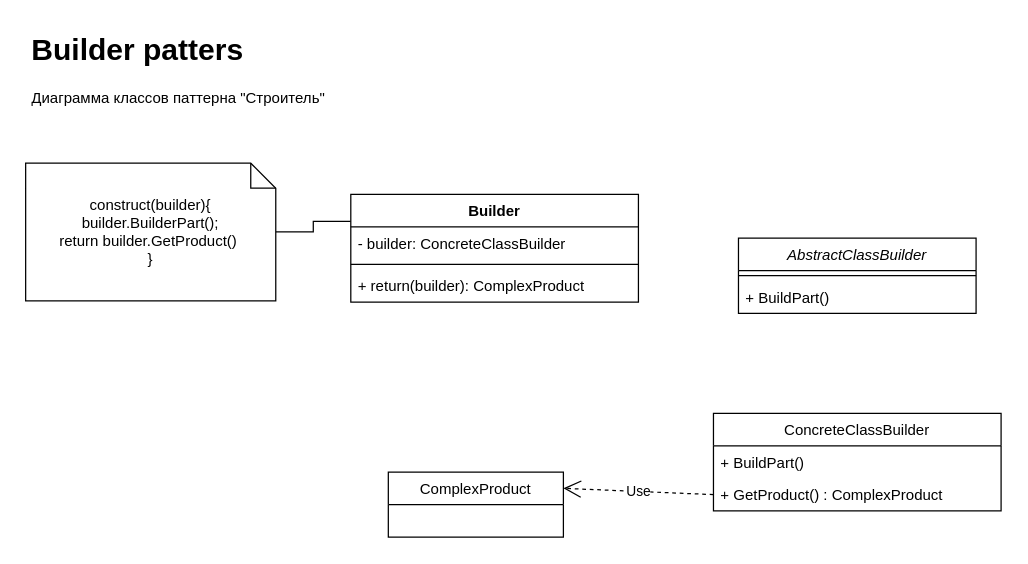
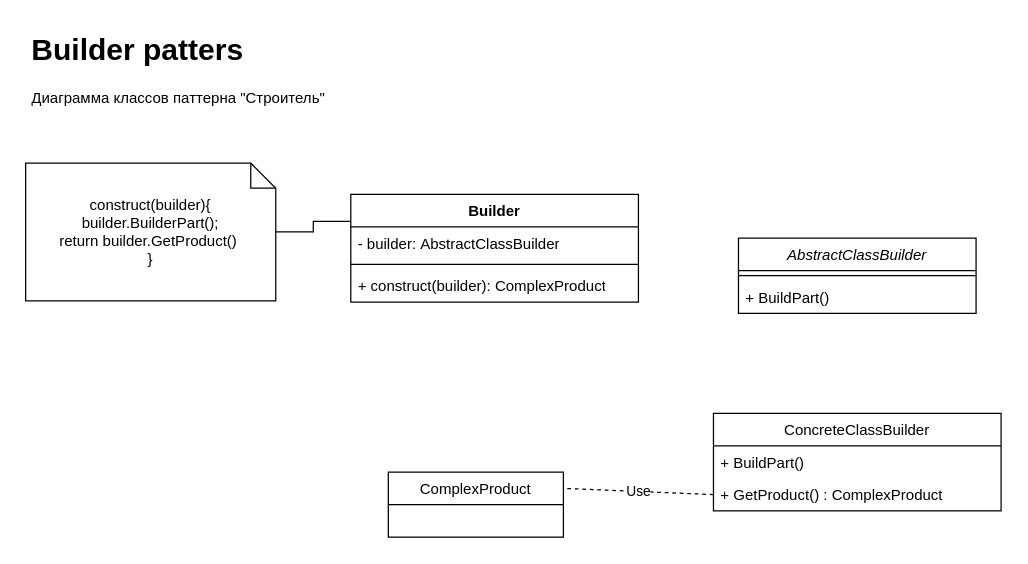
(475, 245) -> (475, 245)
(485, 287) -> (496, 296)
(570, 488) -> (570, 488)
